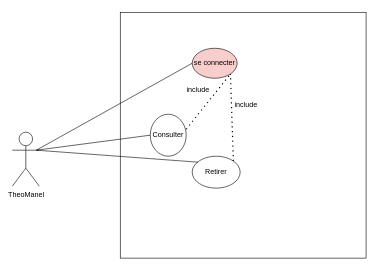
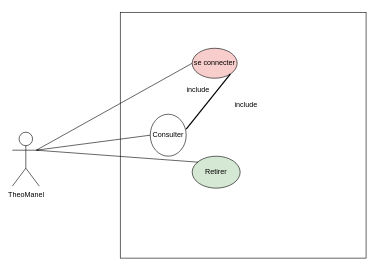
(207, 103) -> (207, 103)
(232, 118) -> none
(216, 172) -> (216, 172)
